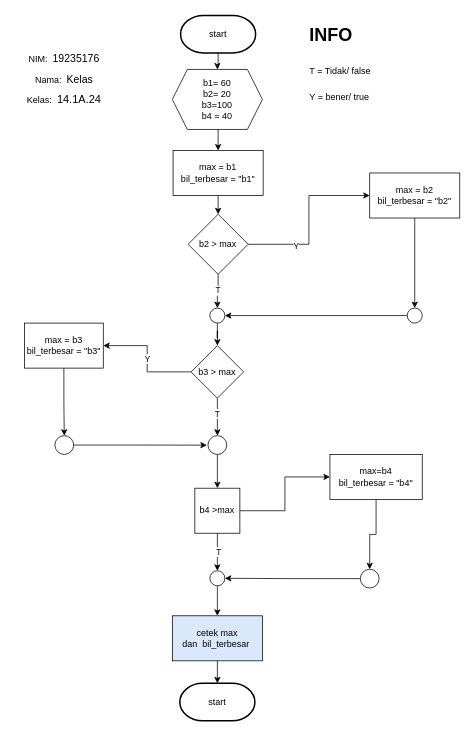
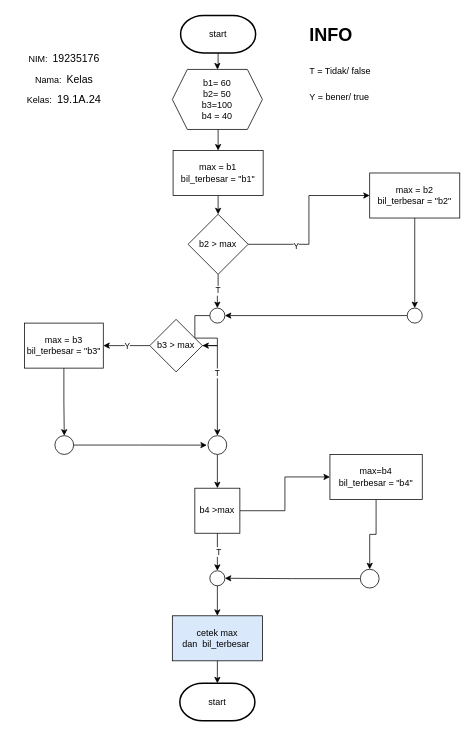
(64, 99) -> (64, 99)
(217, 99) -> (217, 99)
(217, 372) -> (176, 345)
